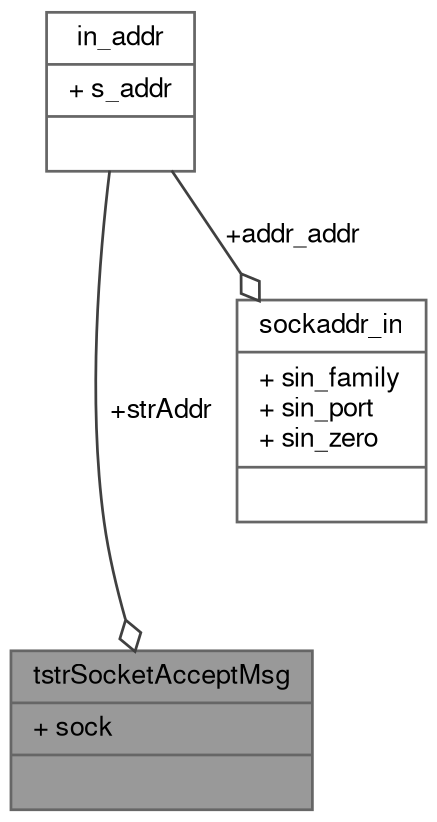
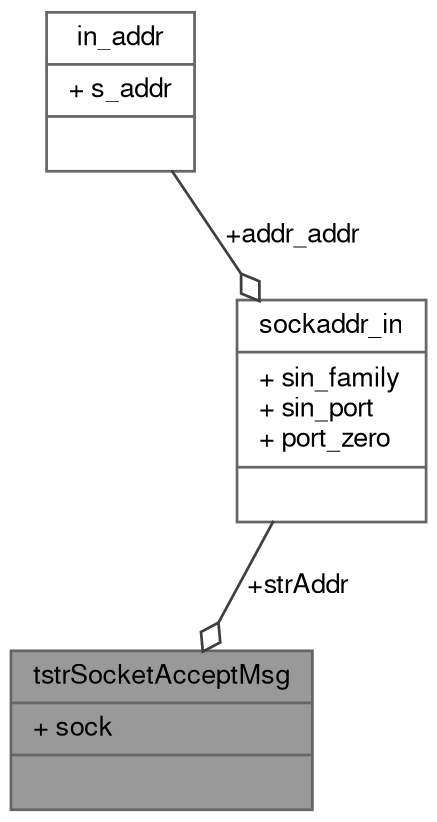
(96, 396) -> (246, 572)
(319, 438) -> (326, 438)
